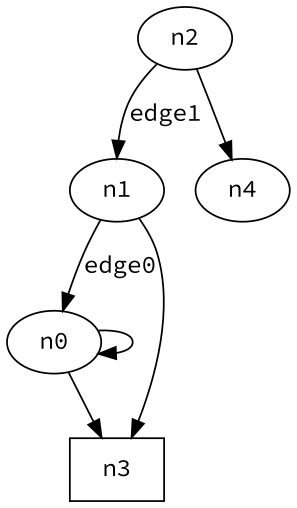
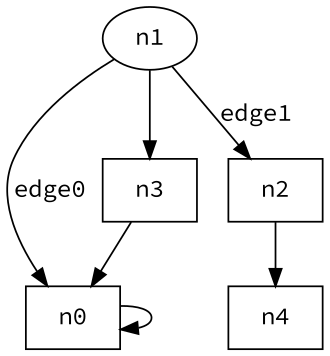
(185, 38) -> (276, 190)
(130, 99) -> (206, 106)
(243, 190) -> (276, 318)
(54, 342) -> (73, 318)
(81, 397) -> (116, 247)
